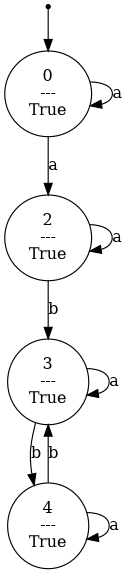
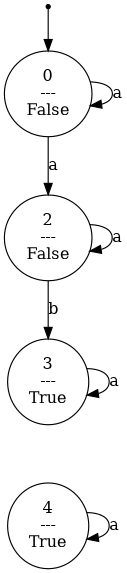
(48, 94) -> (48, 94)
(48, 238) -> (48, 238)
(31, 448) -> none
(48, 460) -> none
